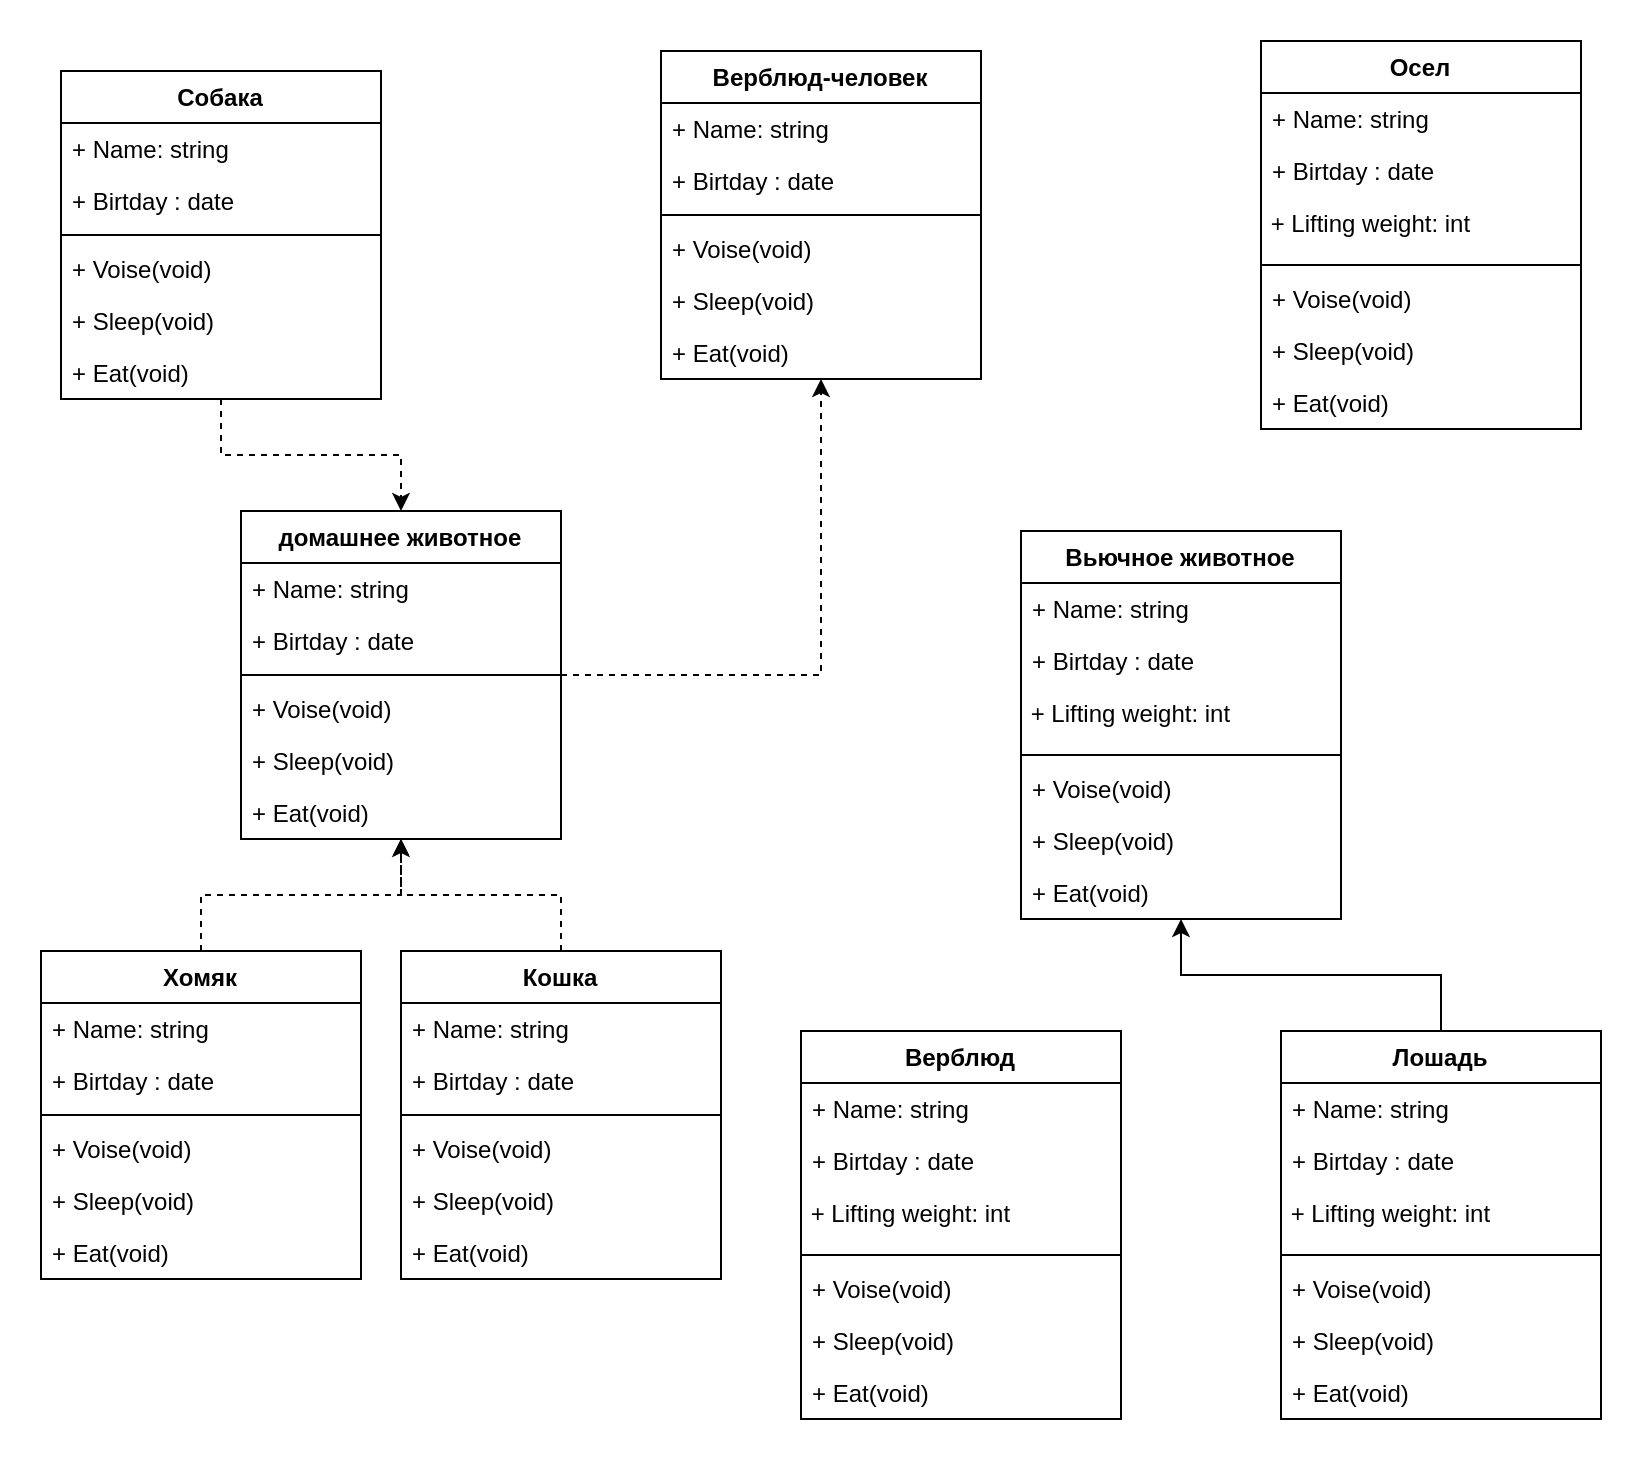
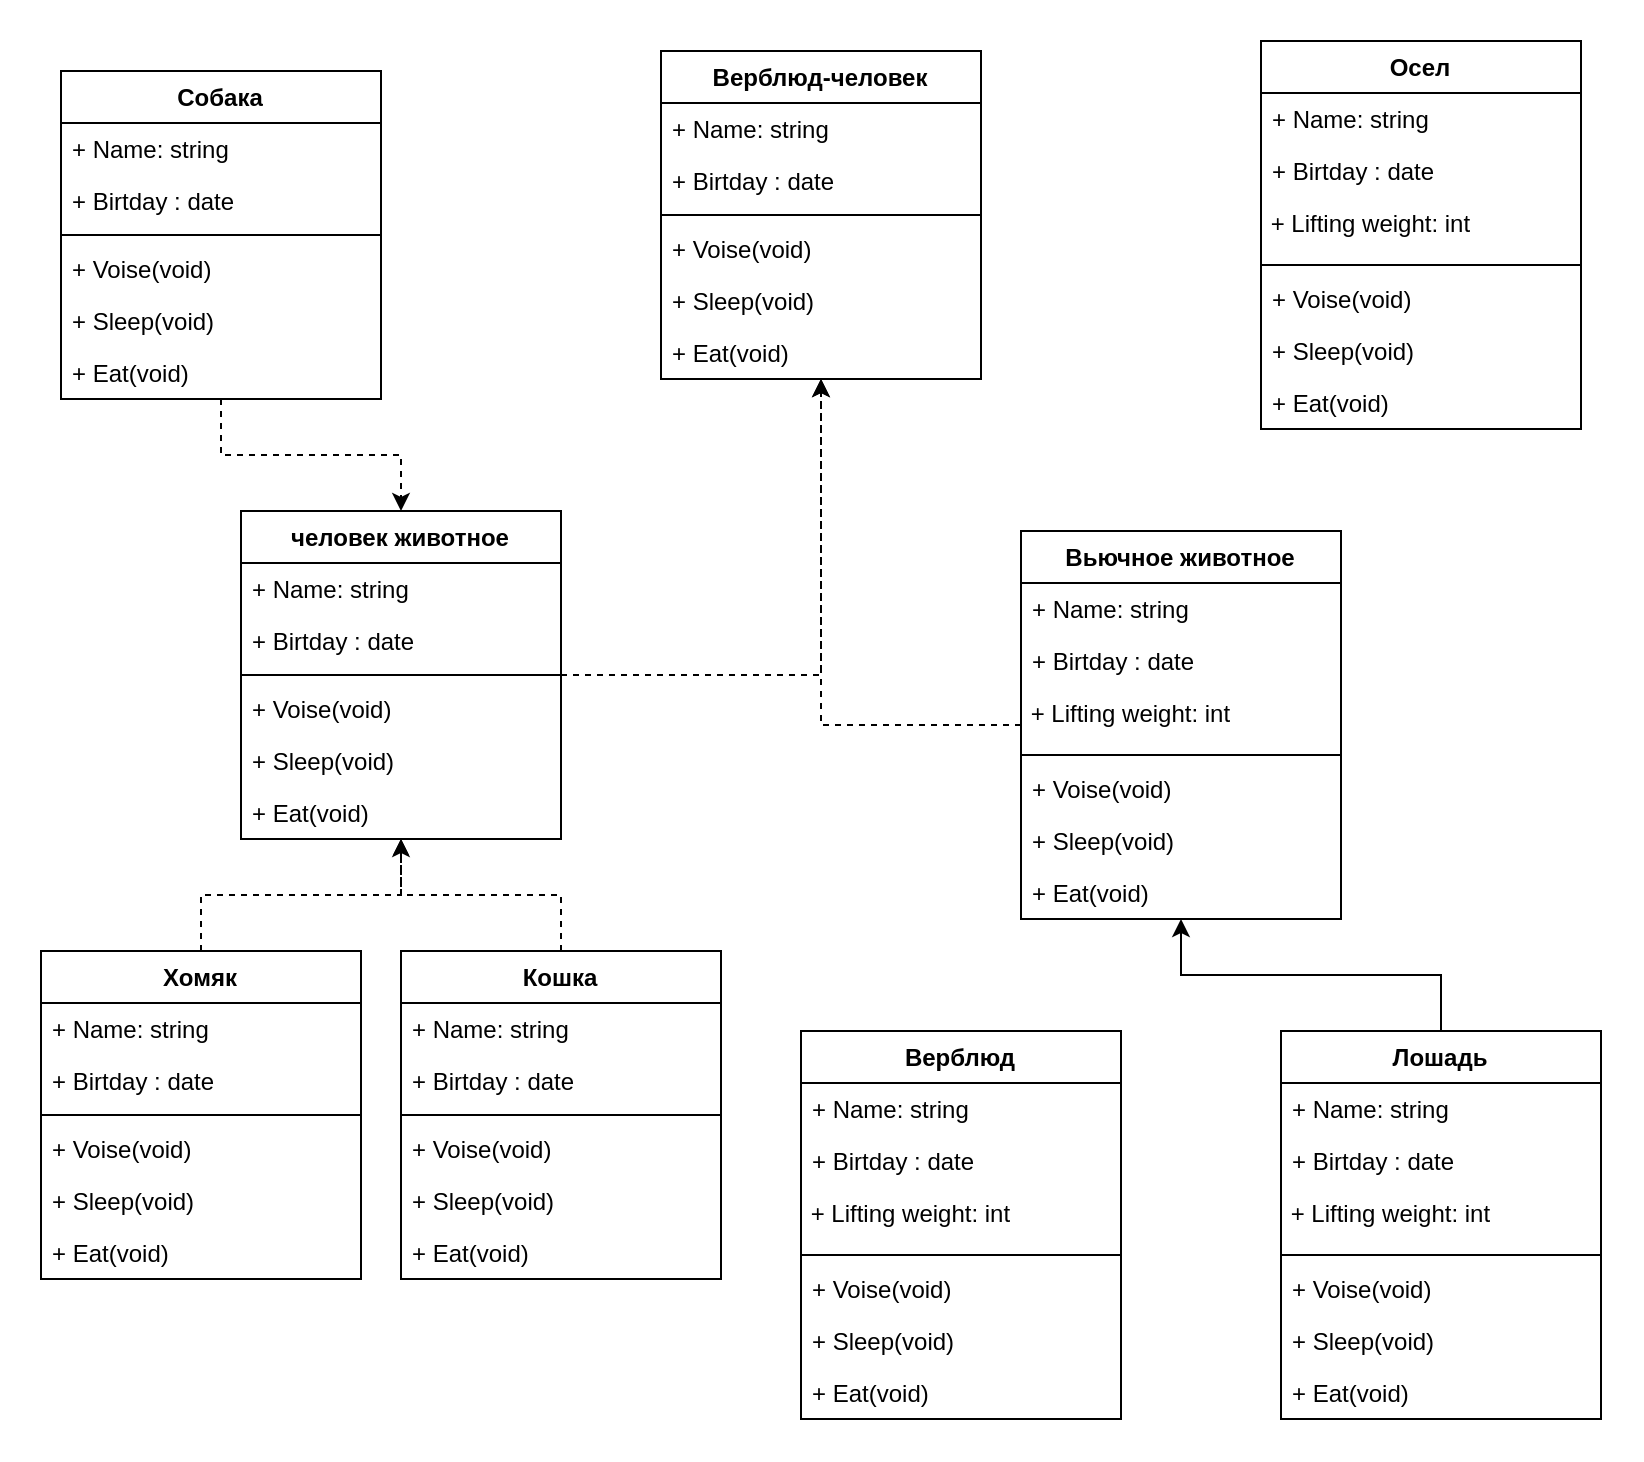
(400, 538) -> (400, 538)
none -> (897, 725)
